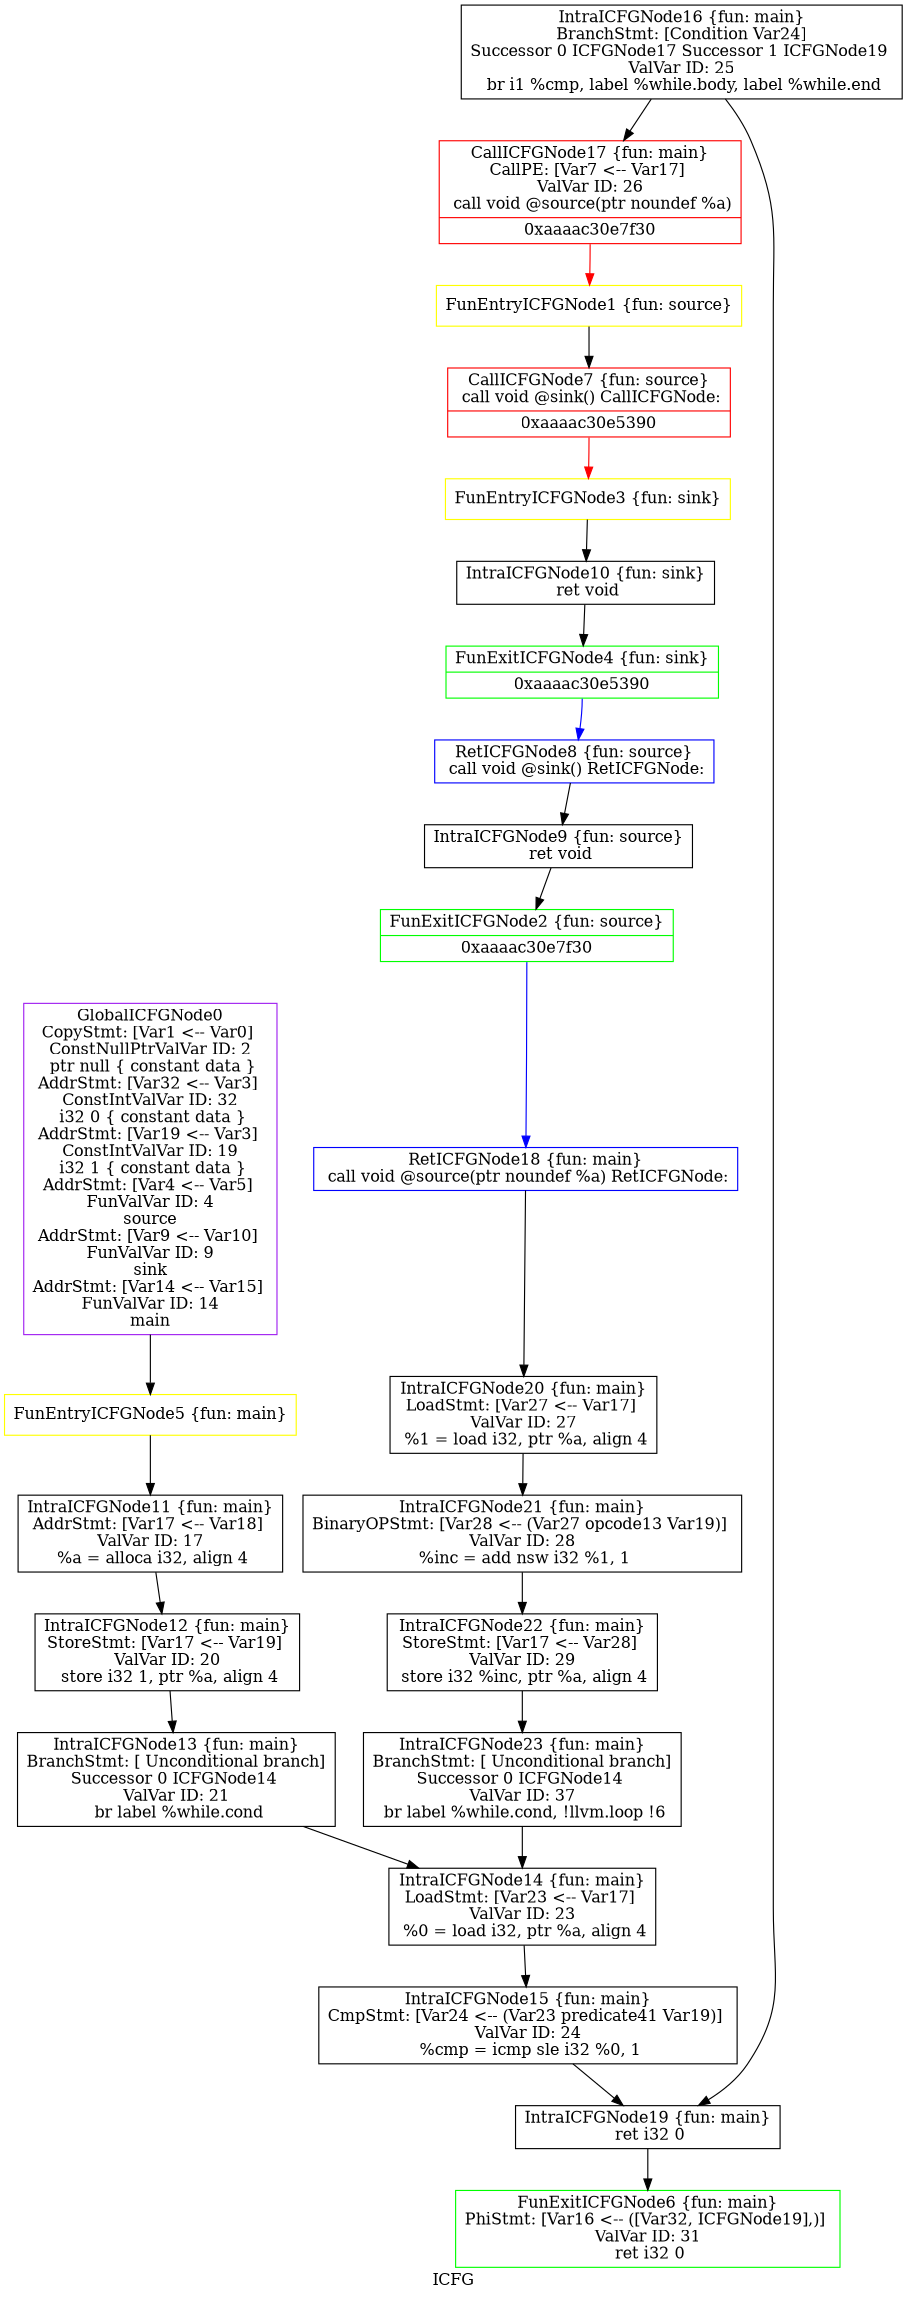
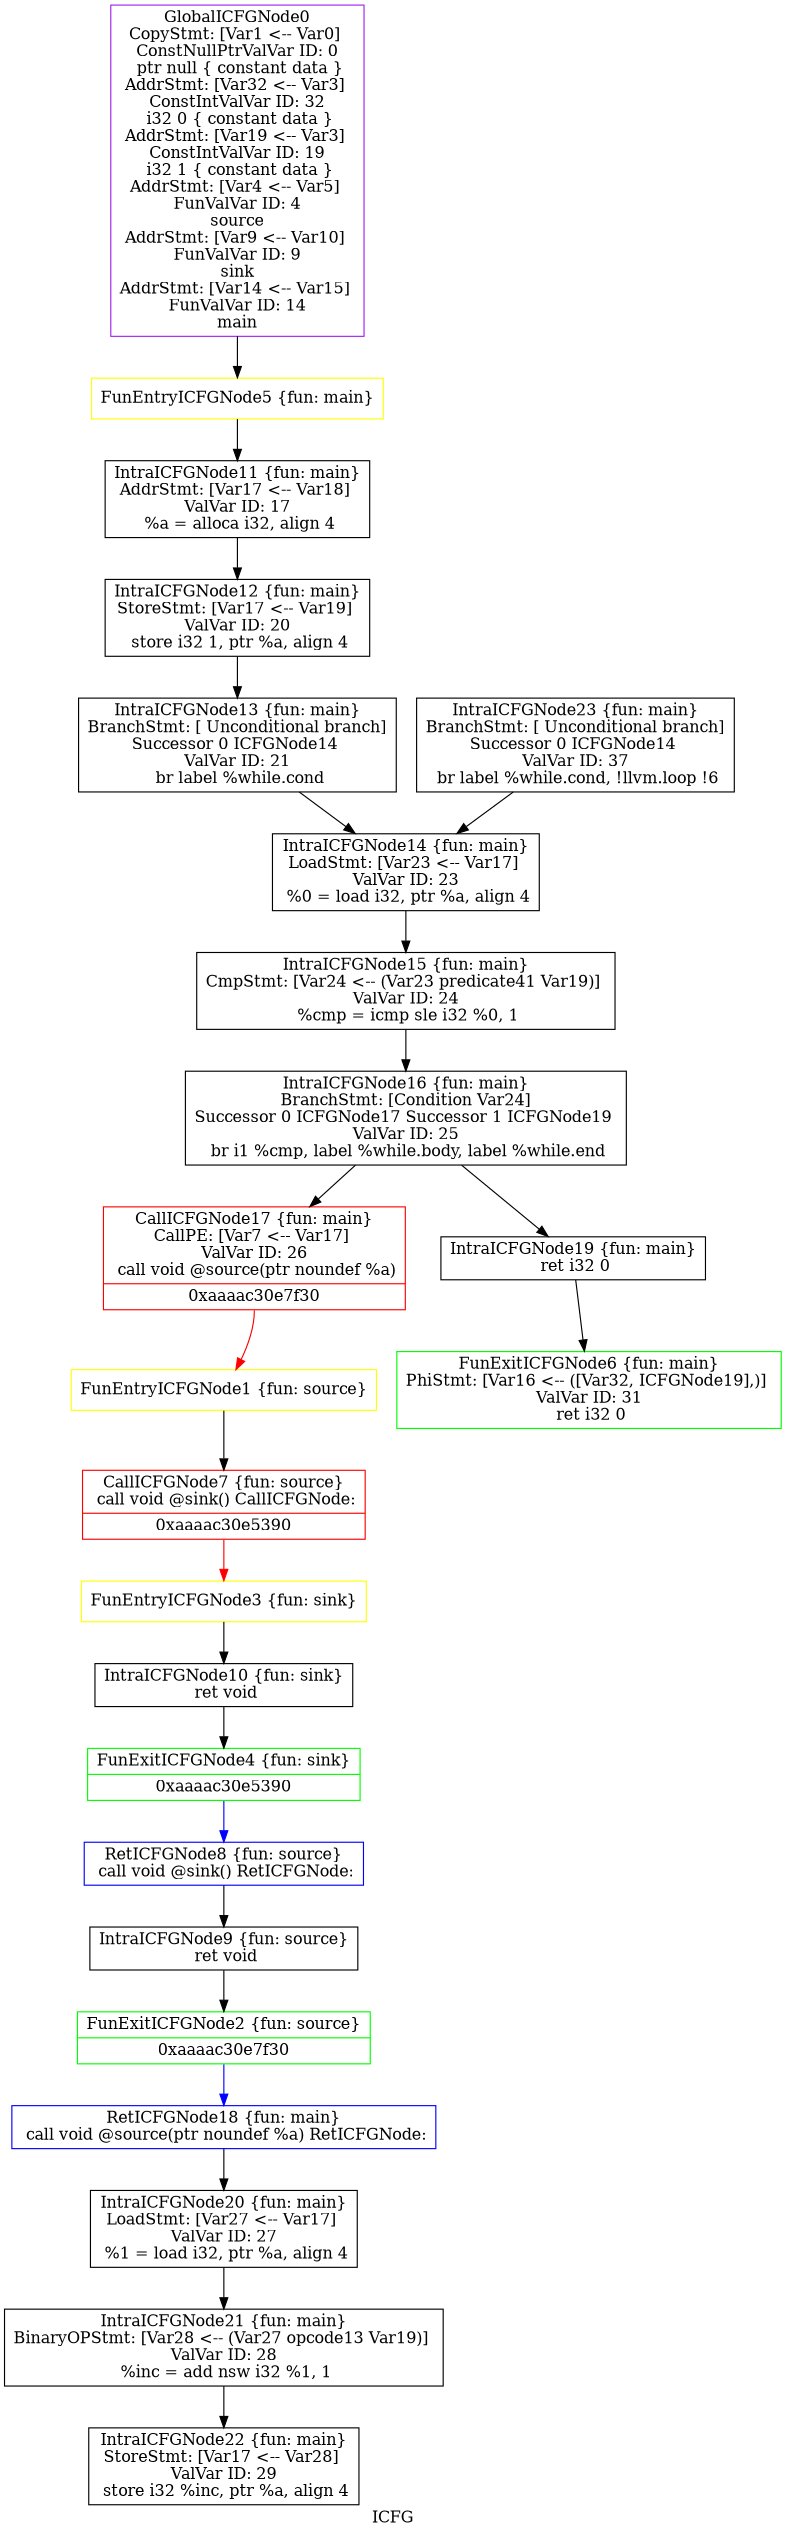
(150, 1050) -> (237, 51)
(522, 1706) -> none
(594, 2081) -> (406, 1045)
